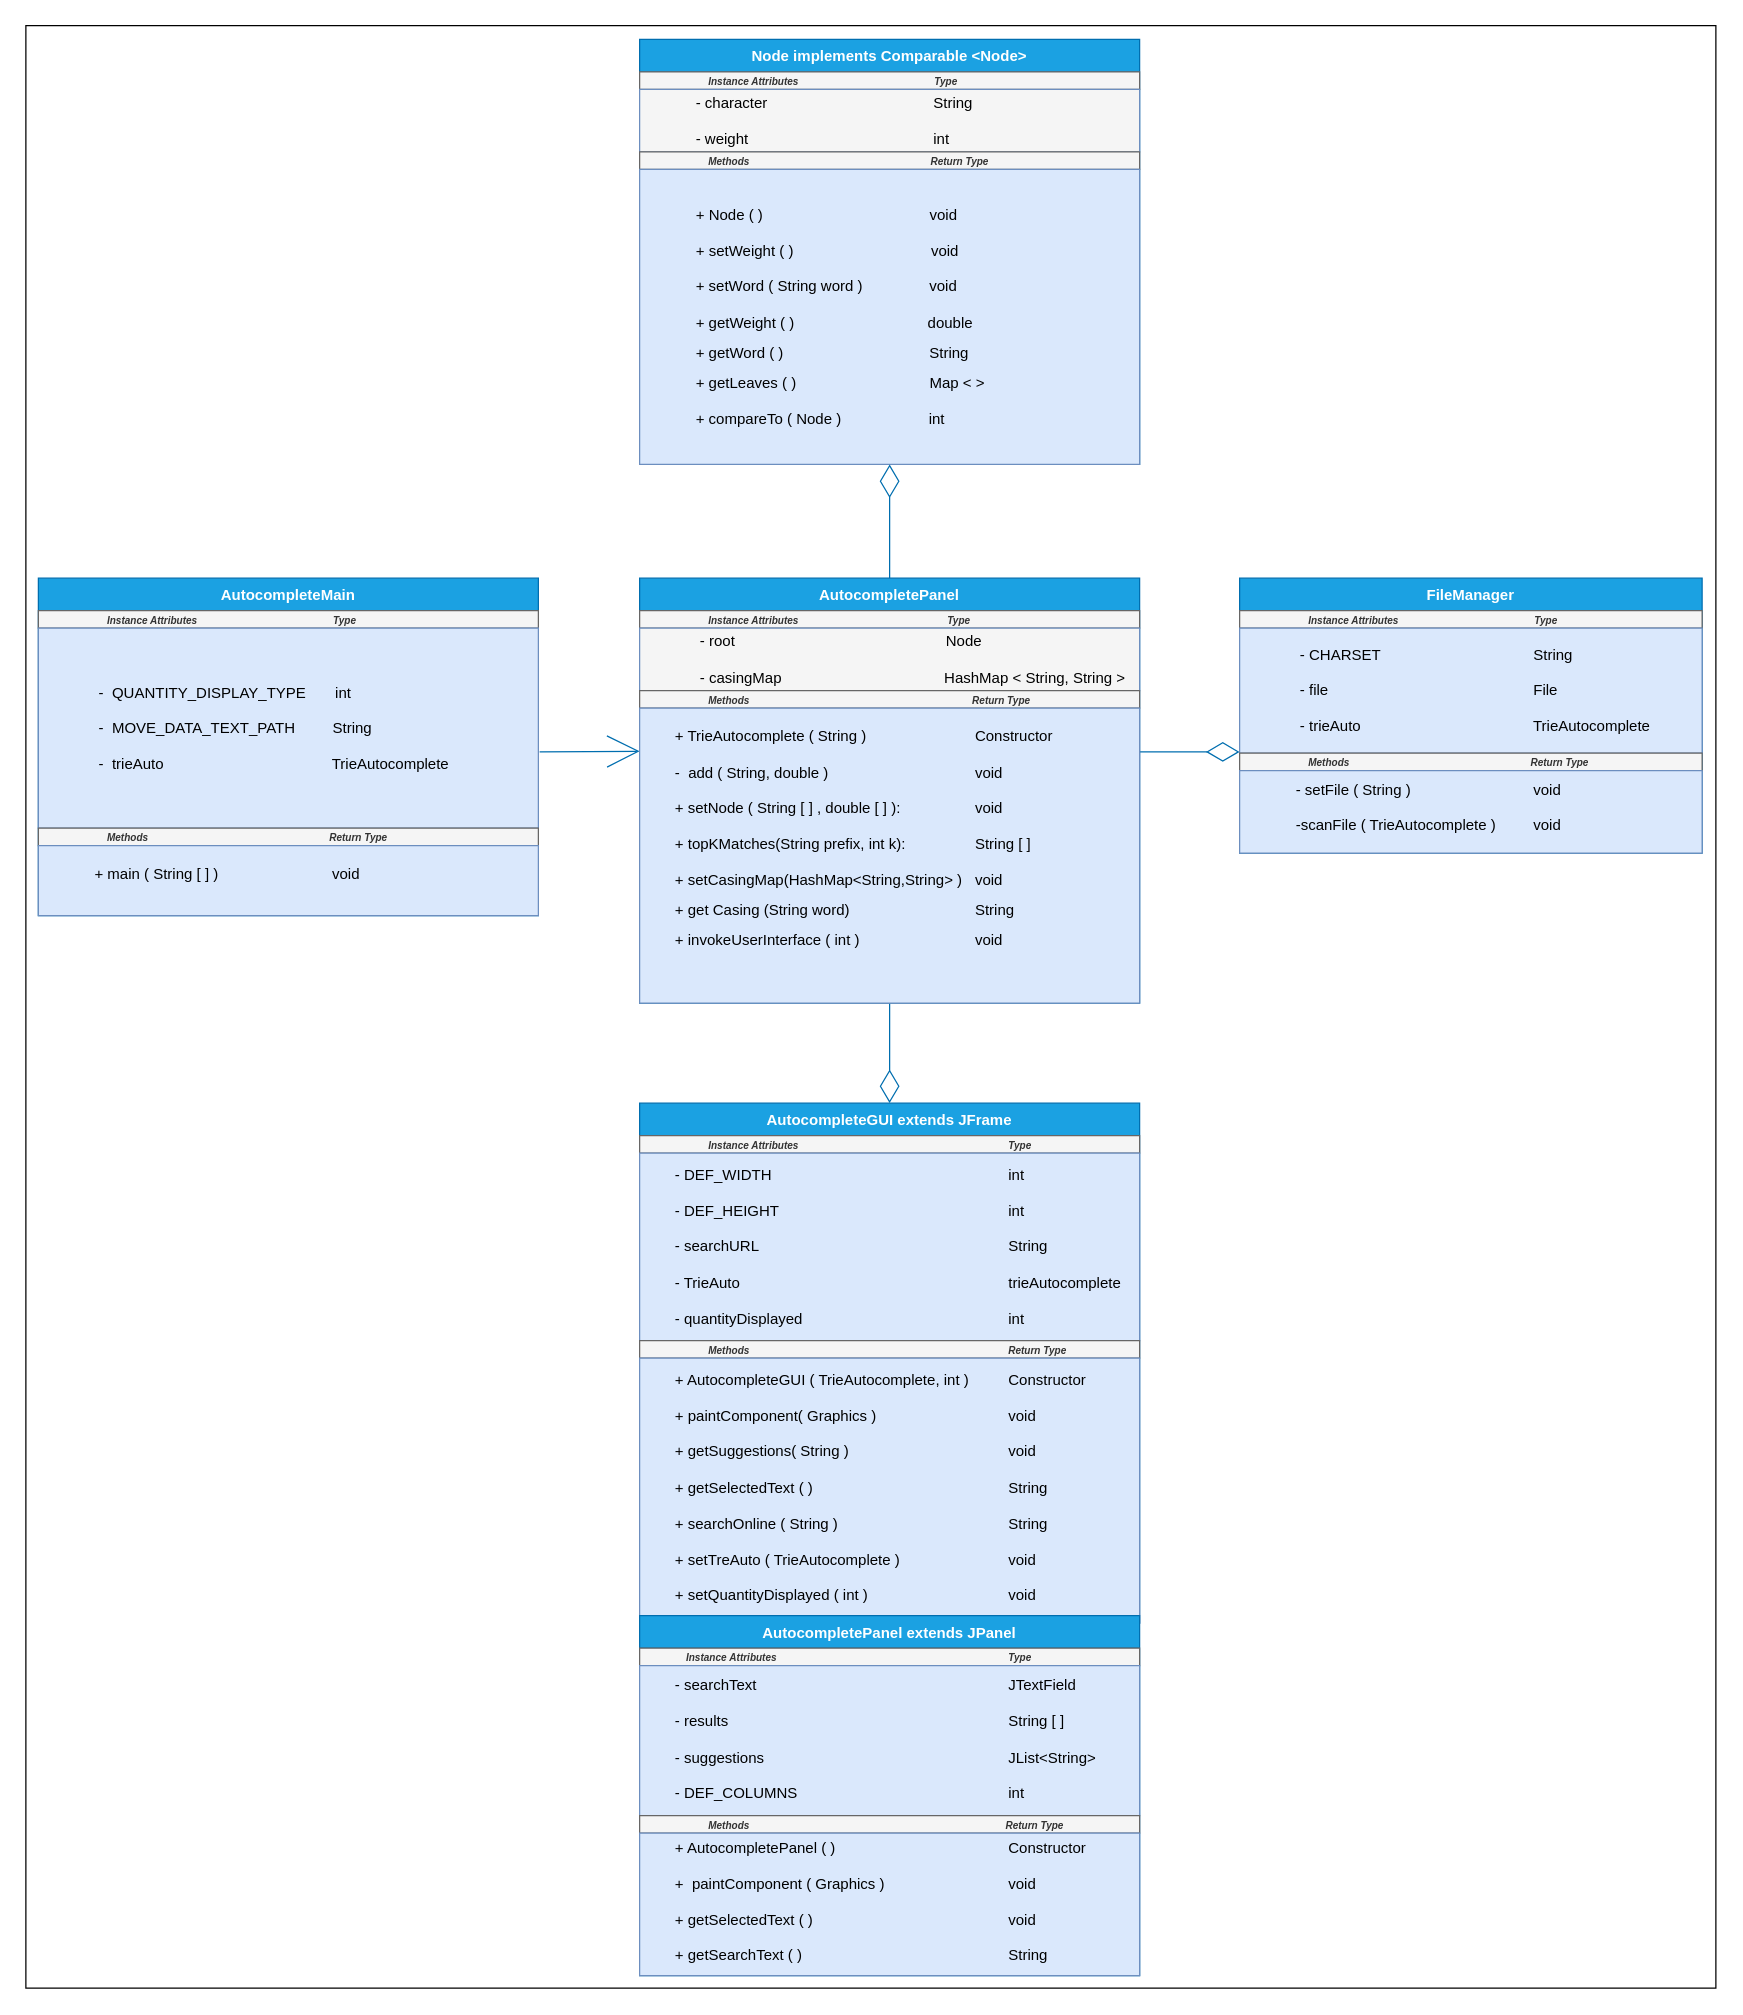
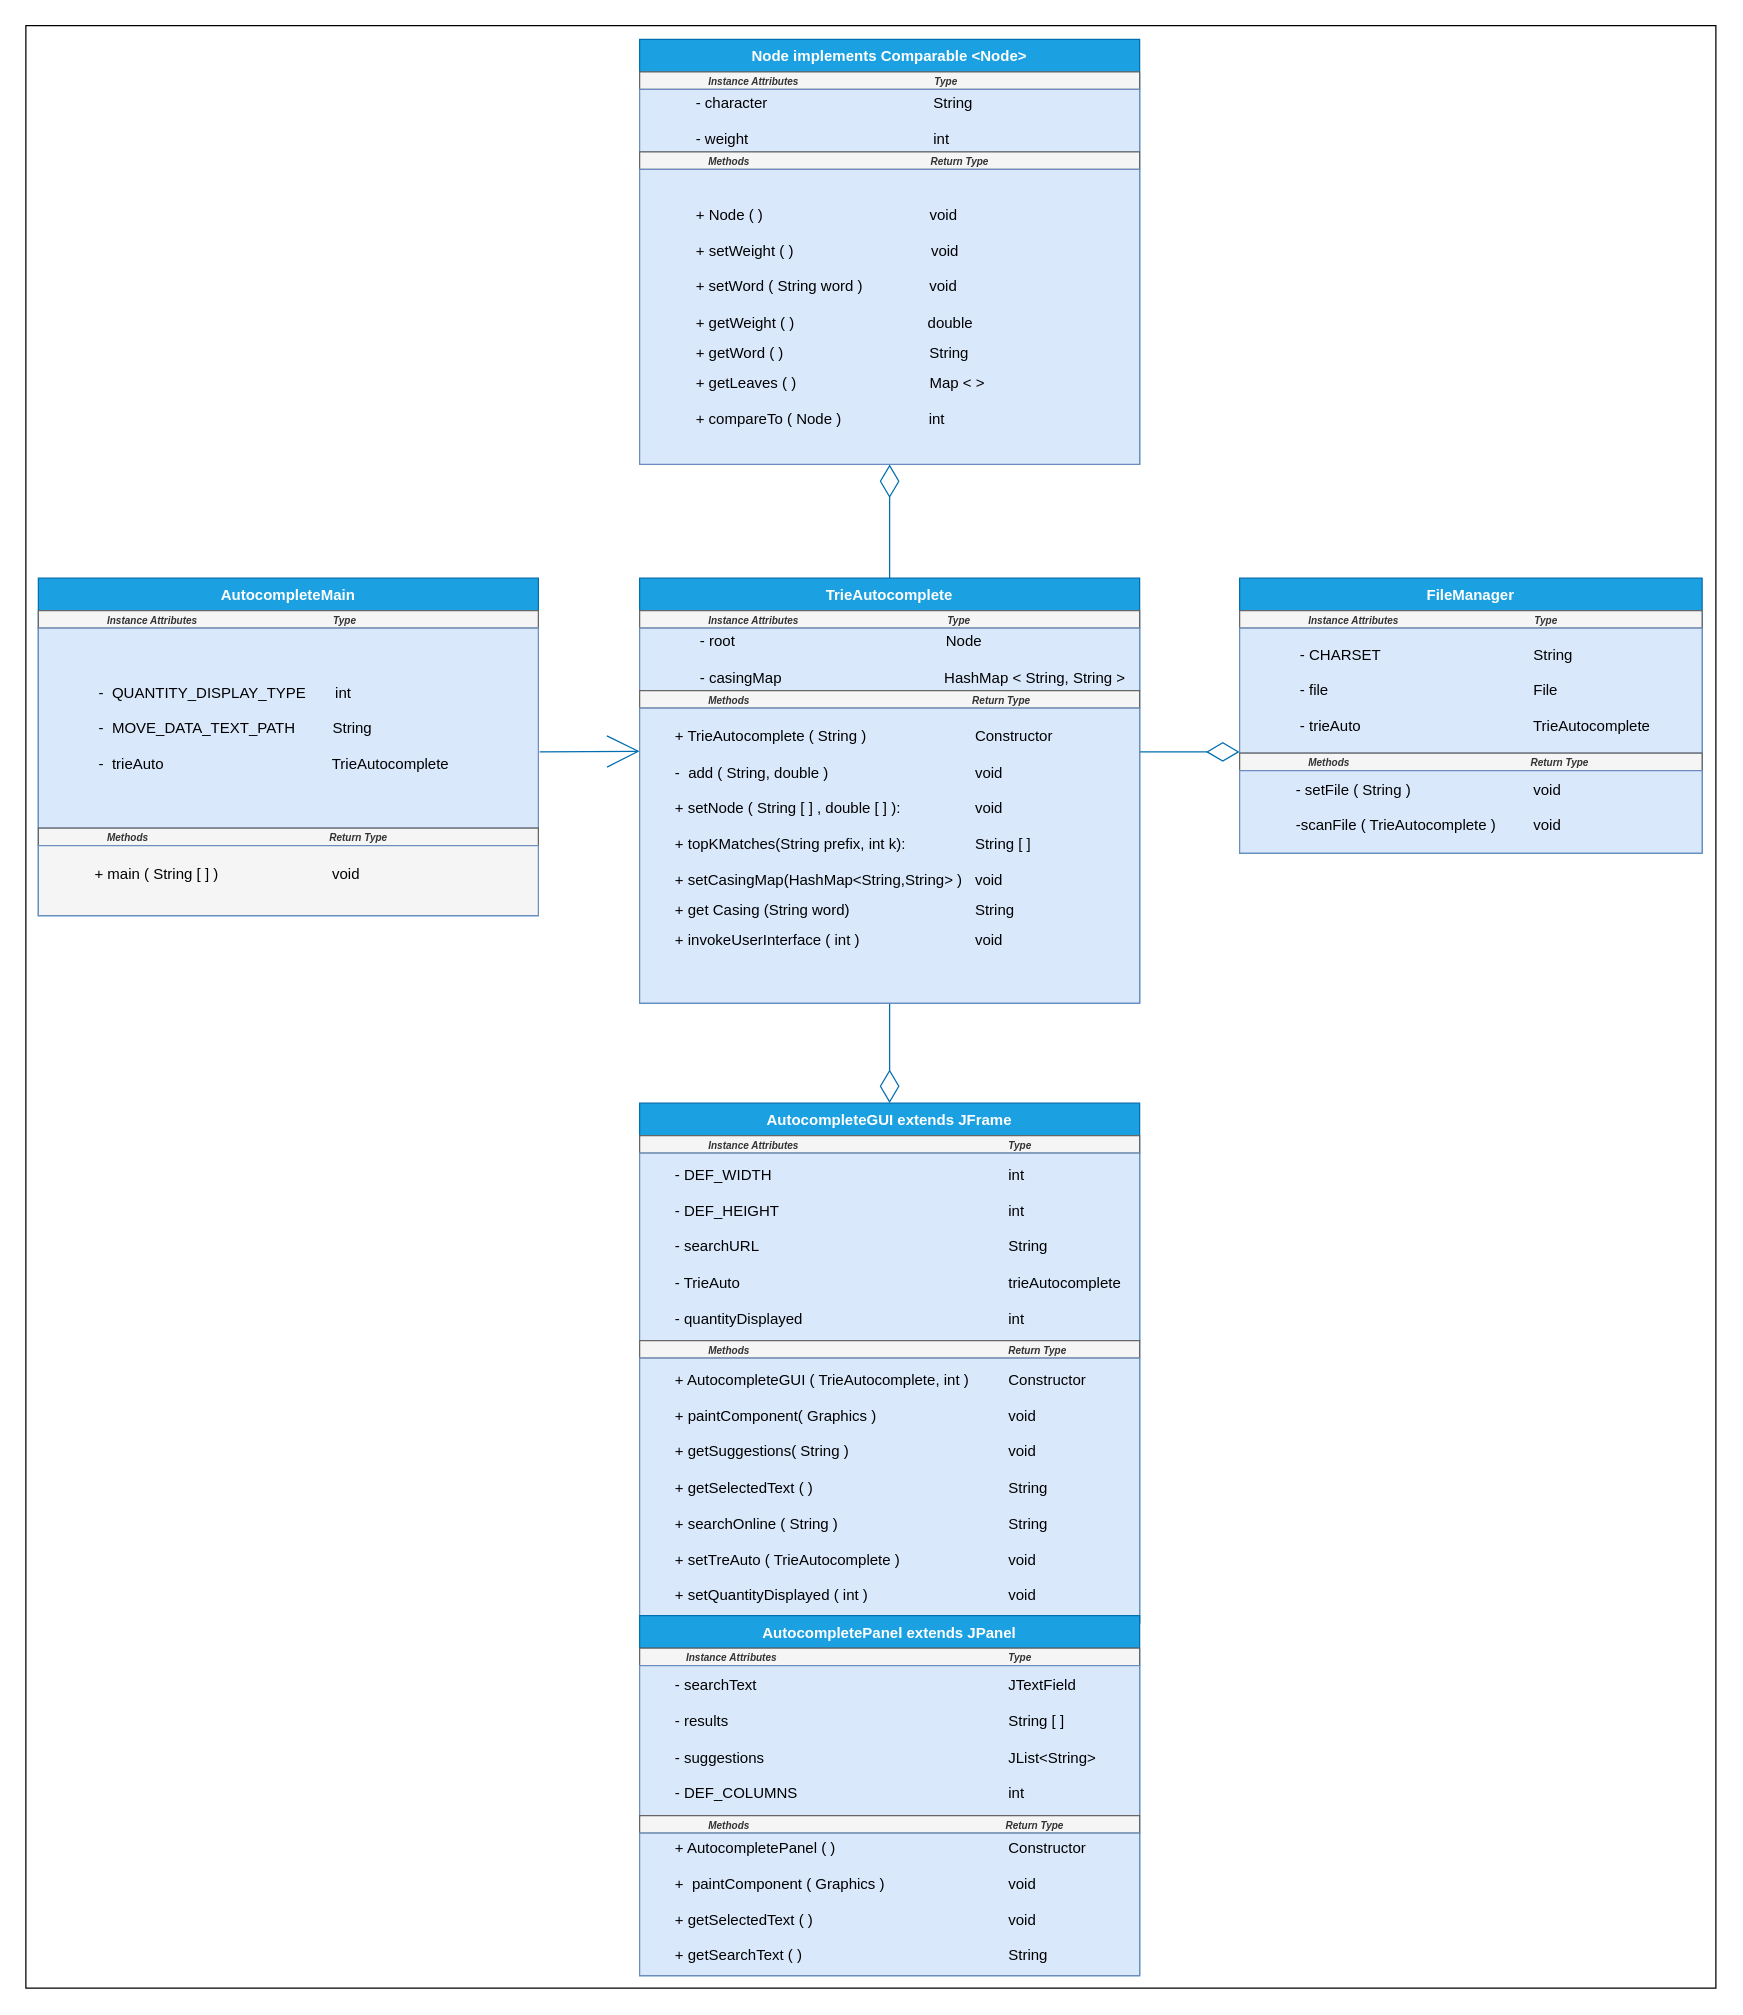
(889, 121) -> (889, 121)
(889, 595) -> (889, 595)
(889, 659) -> (889, 659)
(288, 881) -> (288, 881)
